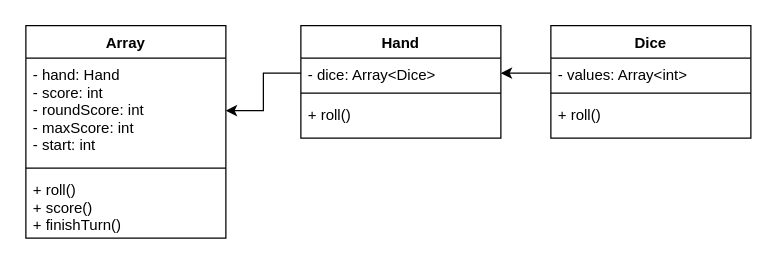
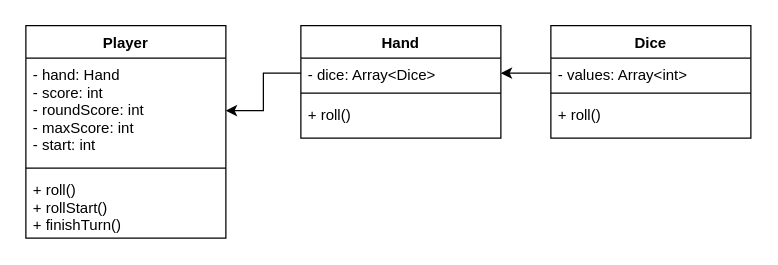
(125, 43) -> (125, 43)
(60, 190) -> (60, 190)
